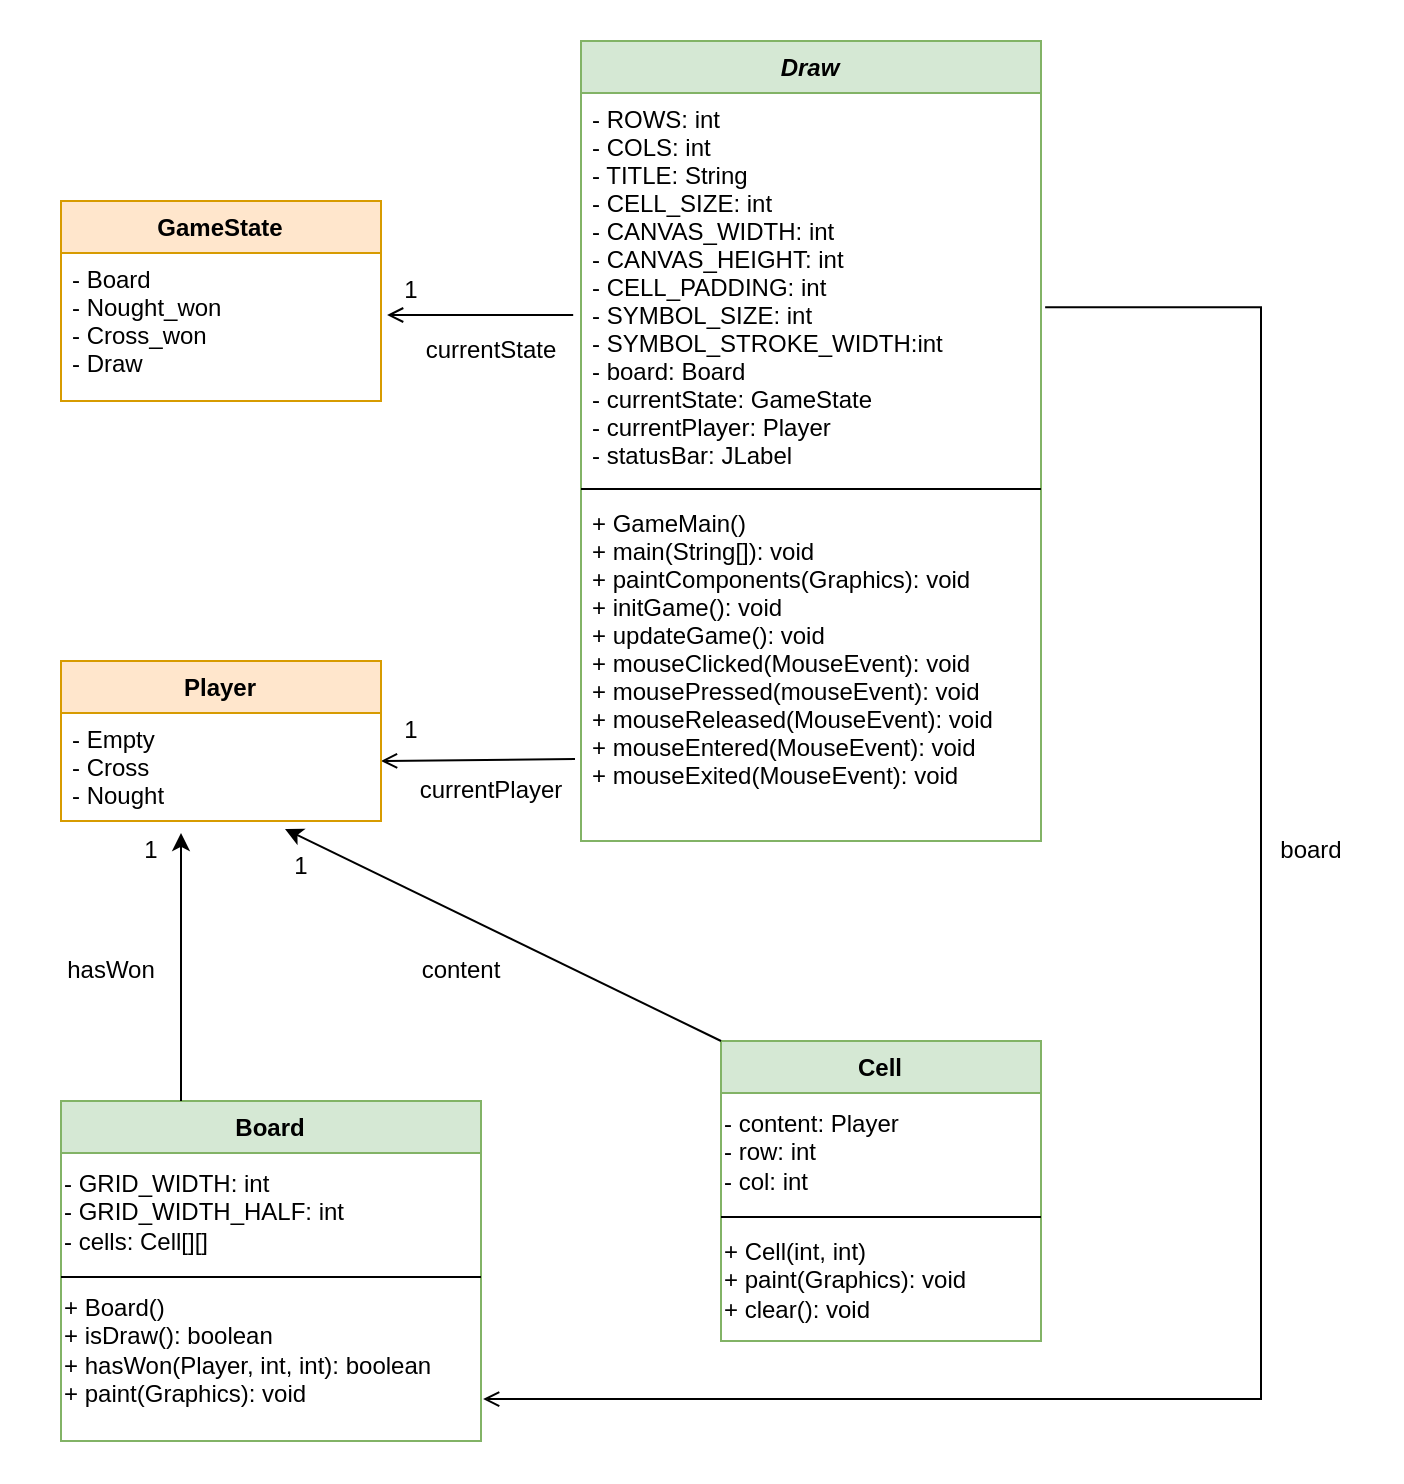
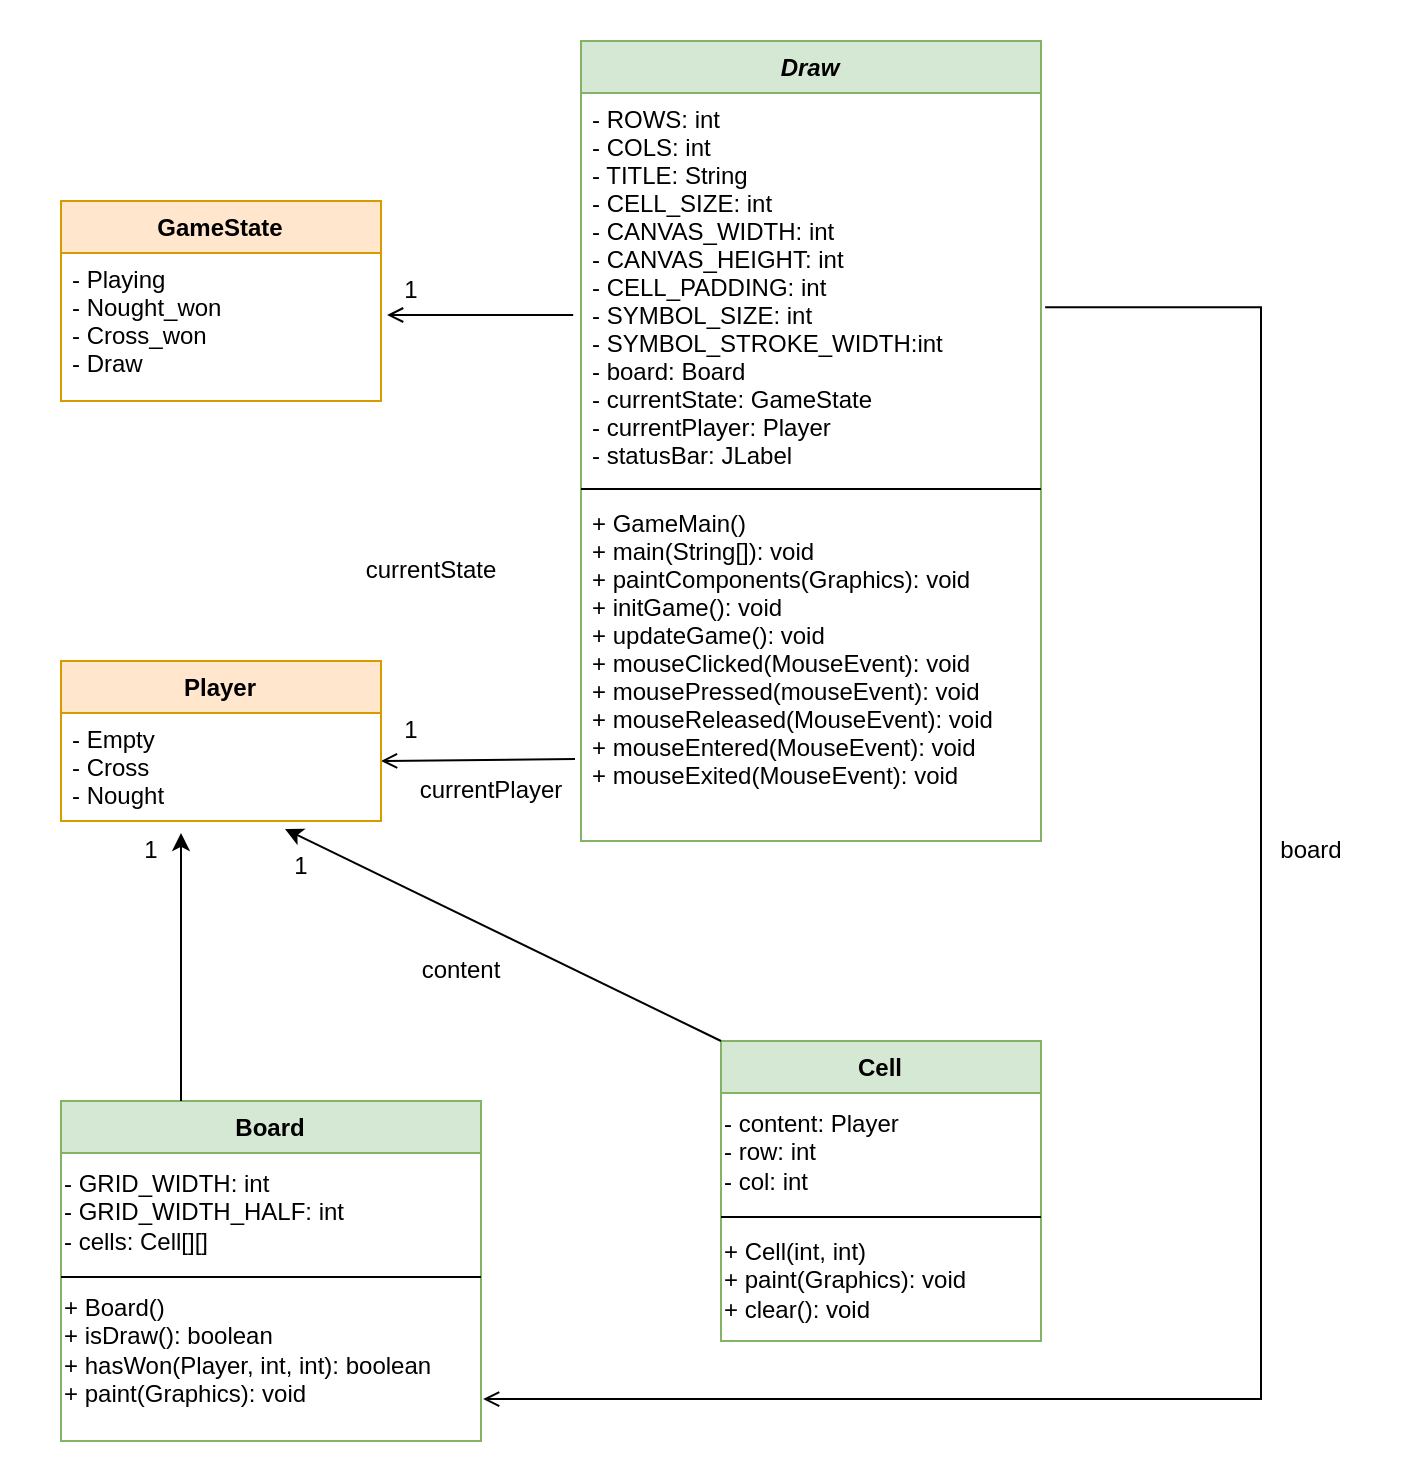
(116, 280) -> (123, 280)
(491, 351) -> (431, 571)
(111, 971) -> none
